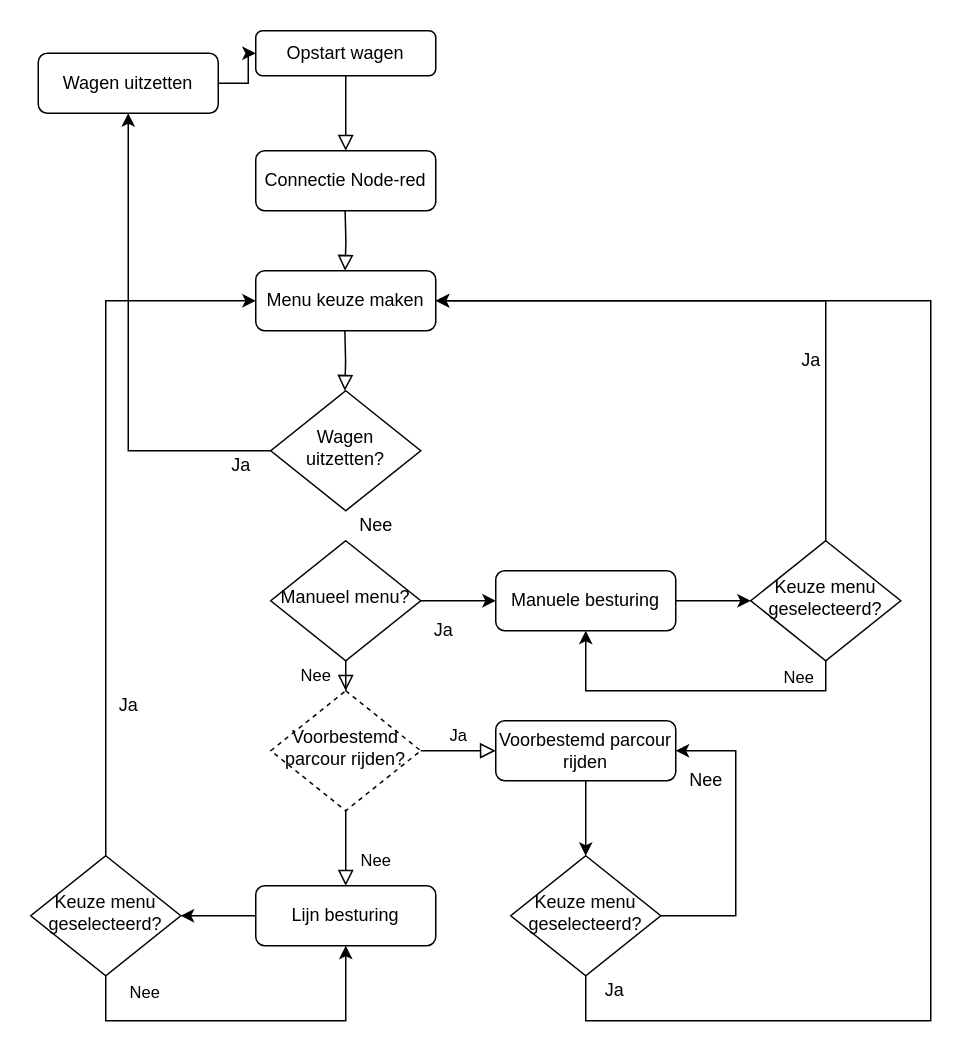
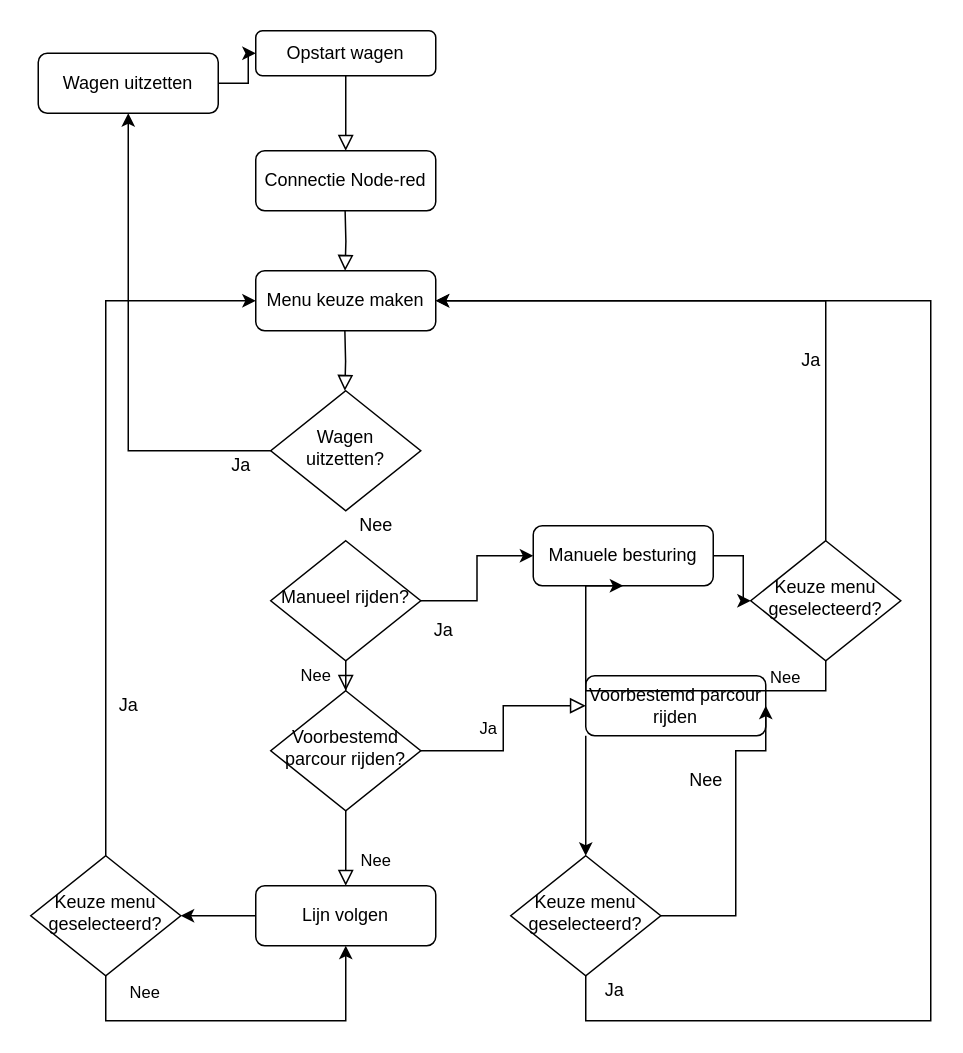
(346, 598) -> (346, 598)
(586, 601) -> (623, 556)
(346, 751) -> (346, 751)
(586, 751) -> (676, 706)
(346, 916) -> (346, 916)
